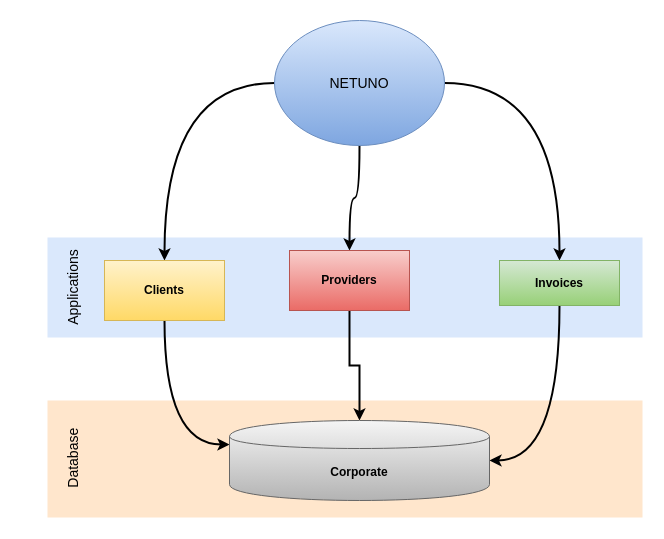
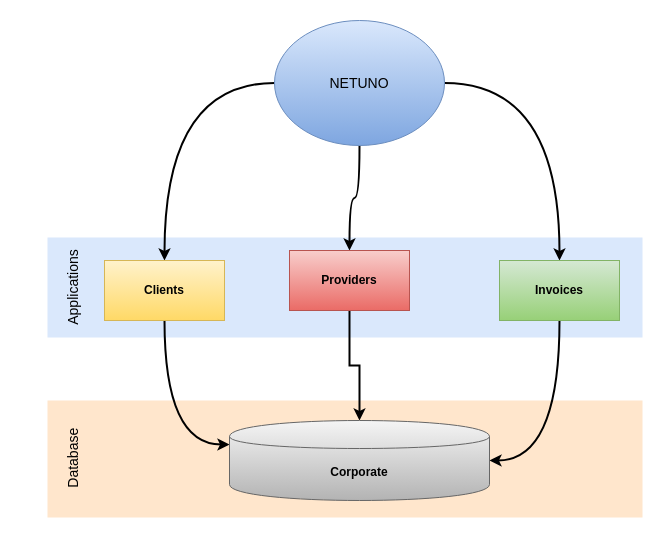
(560, 283) -> (560, 291)
